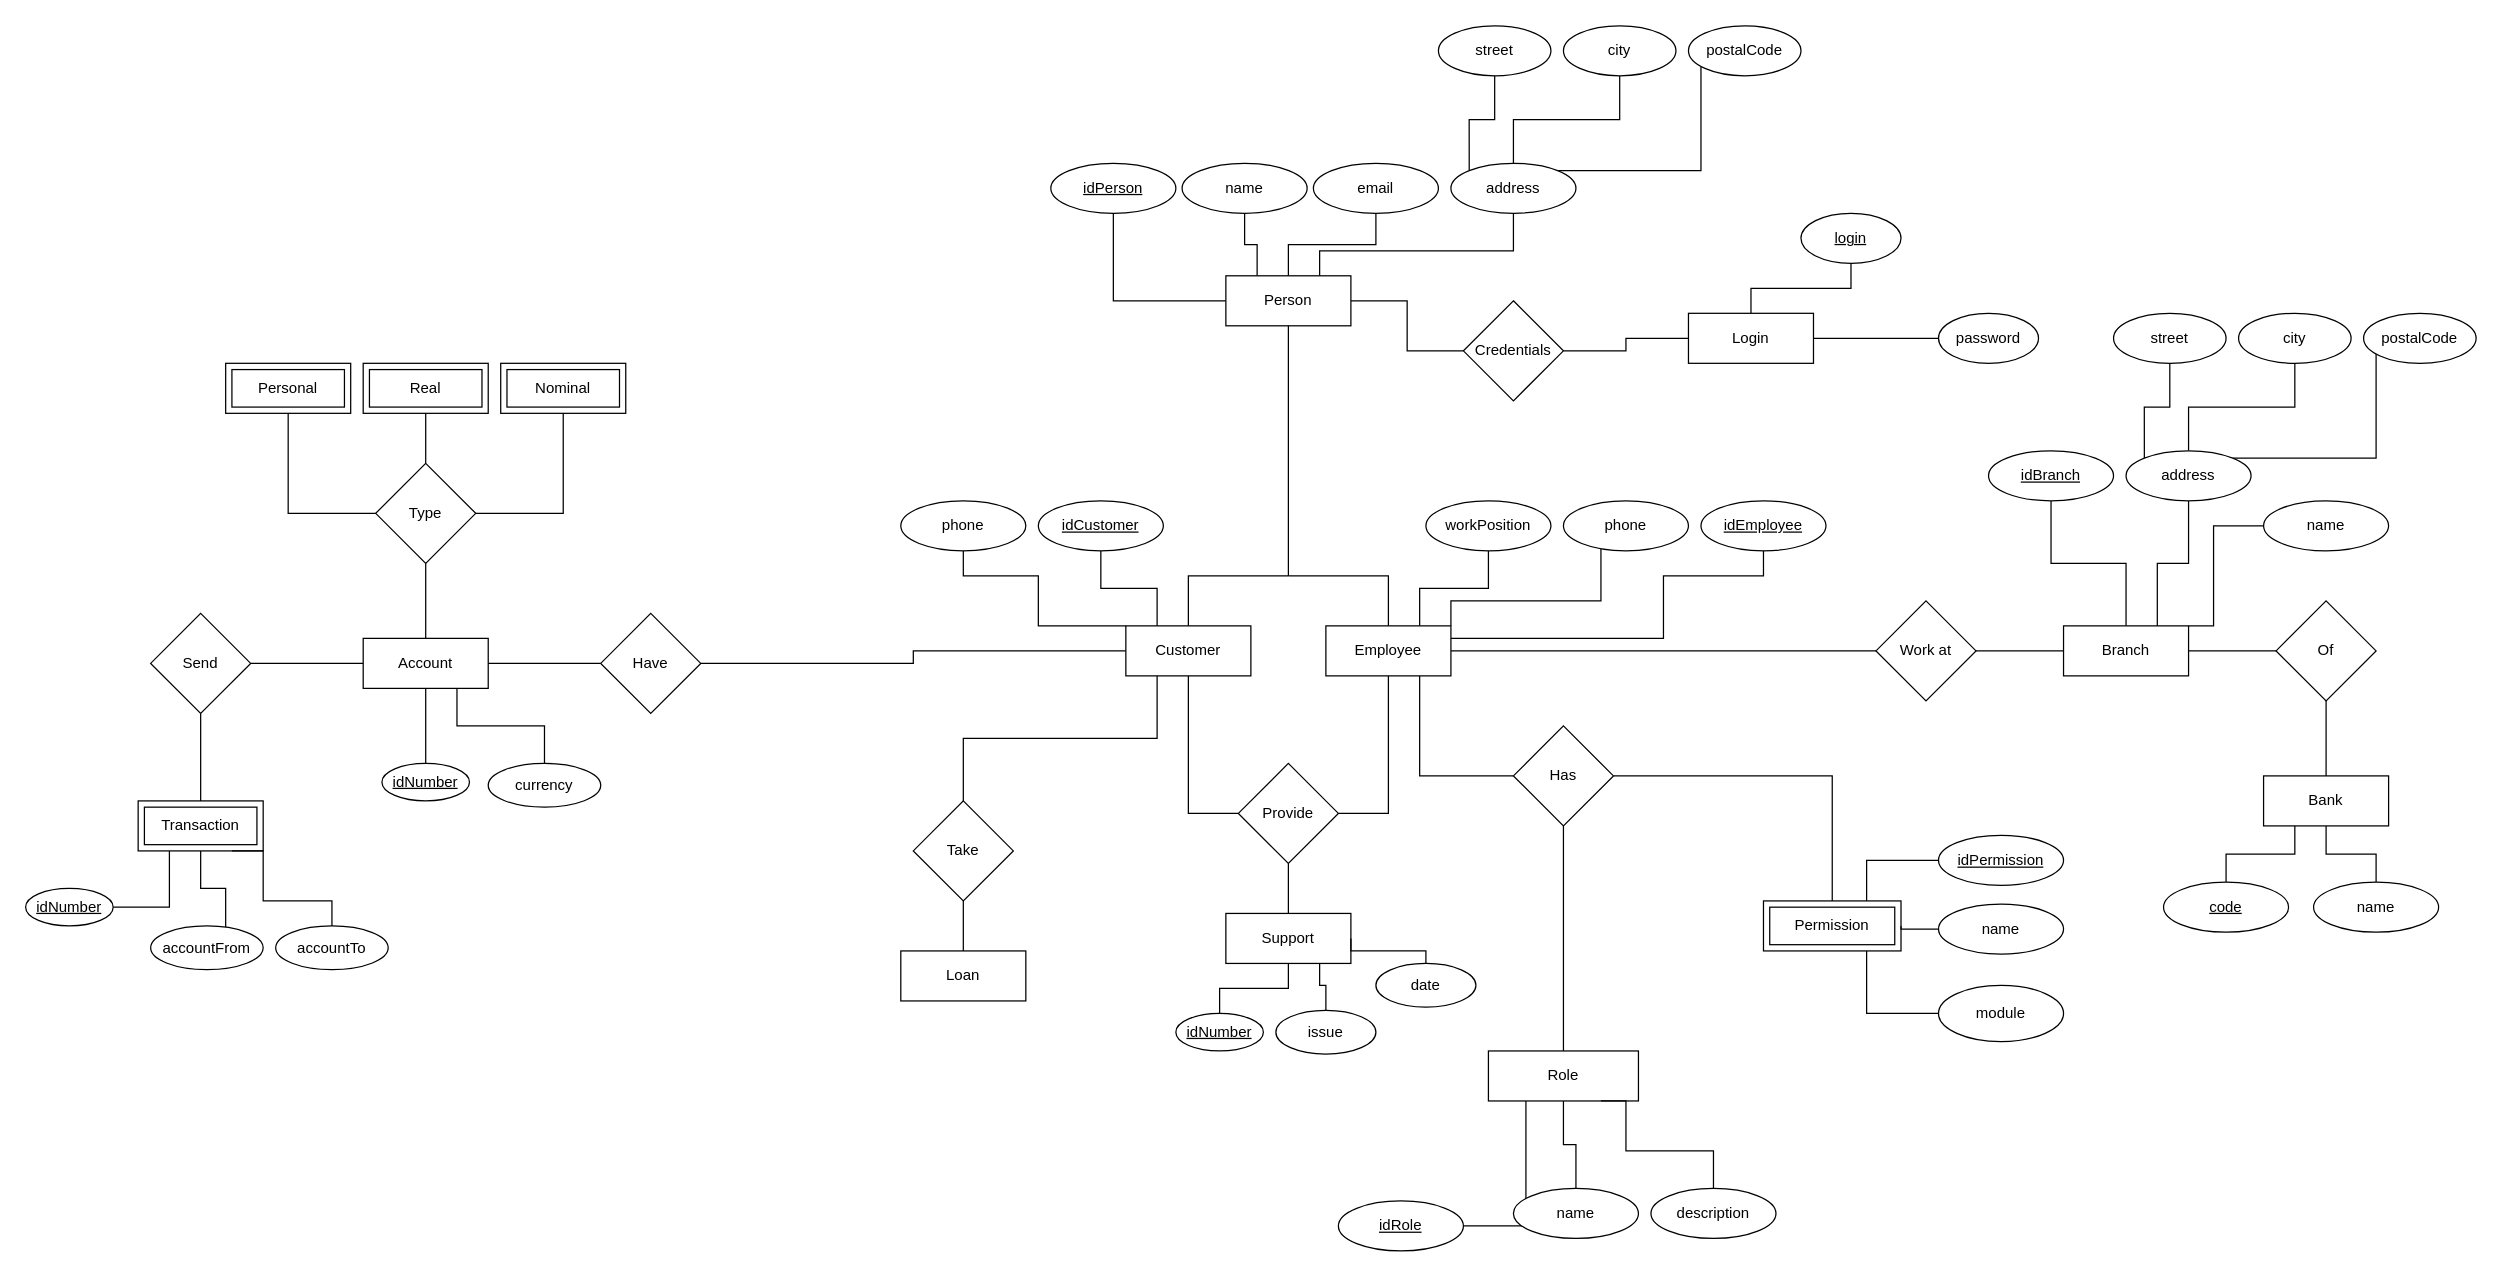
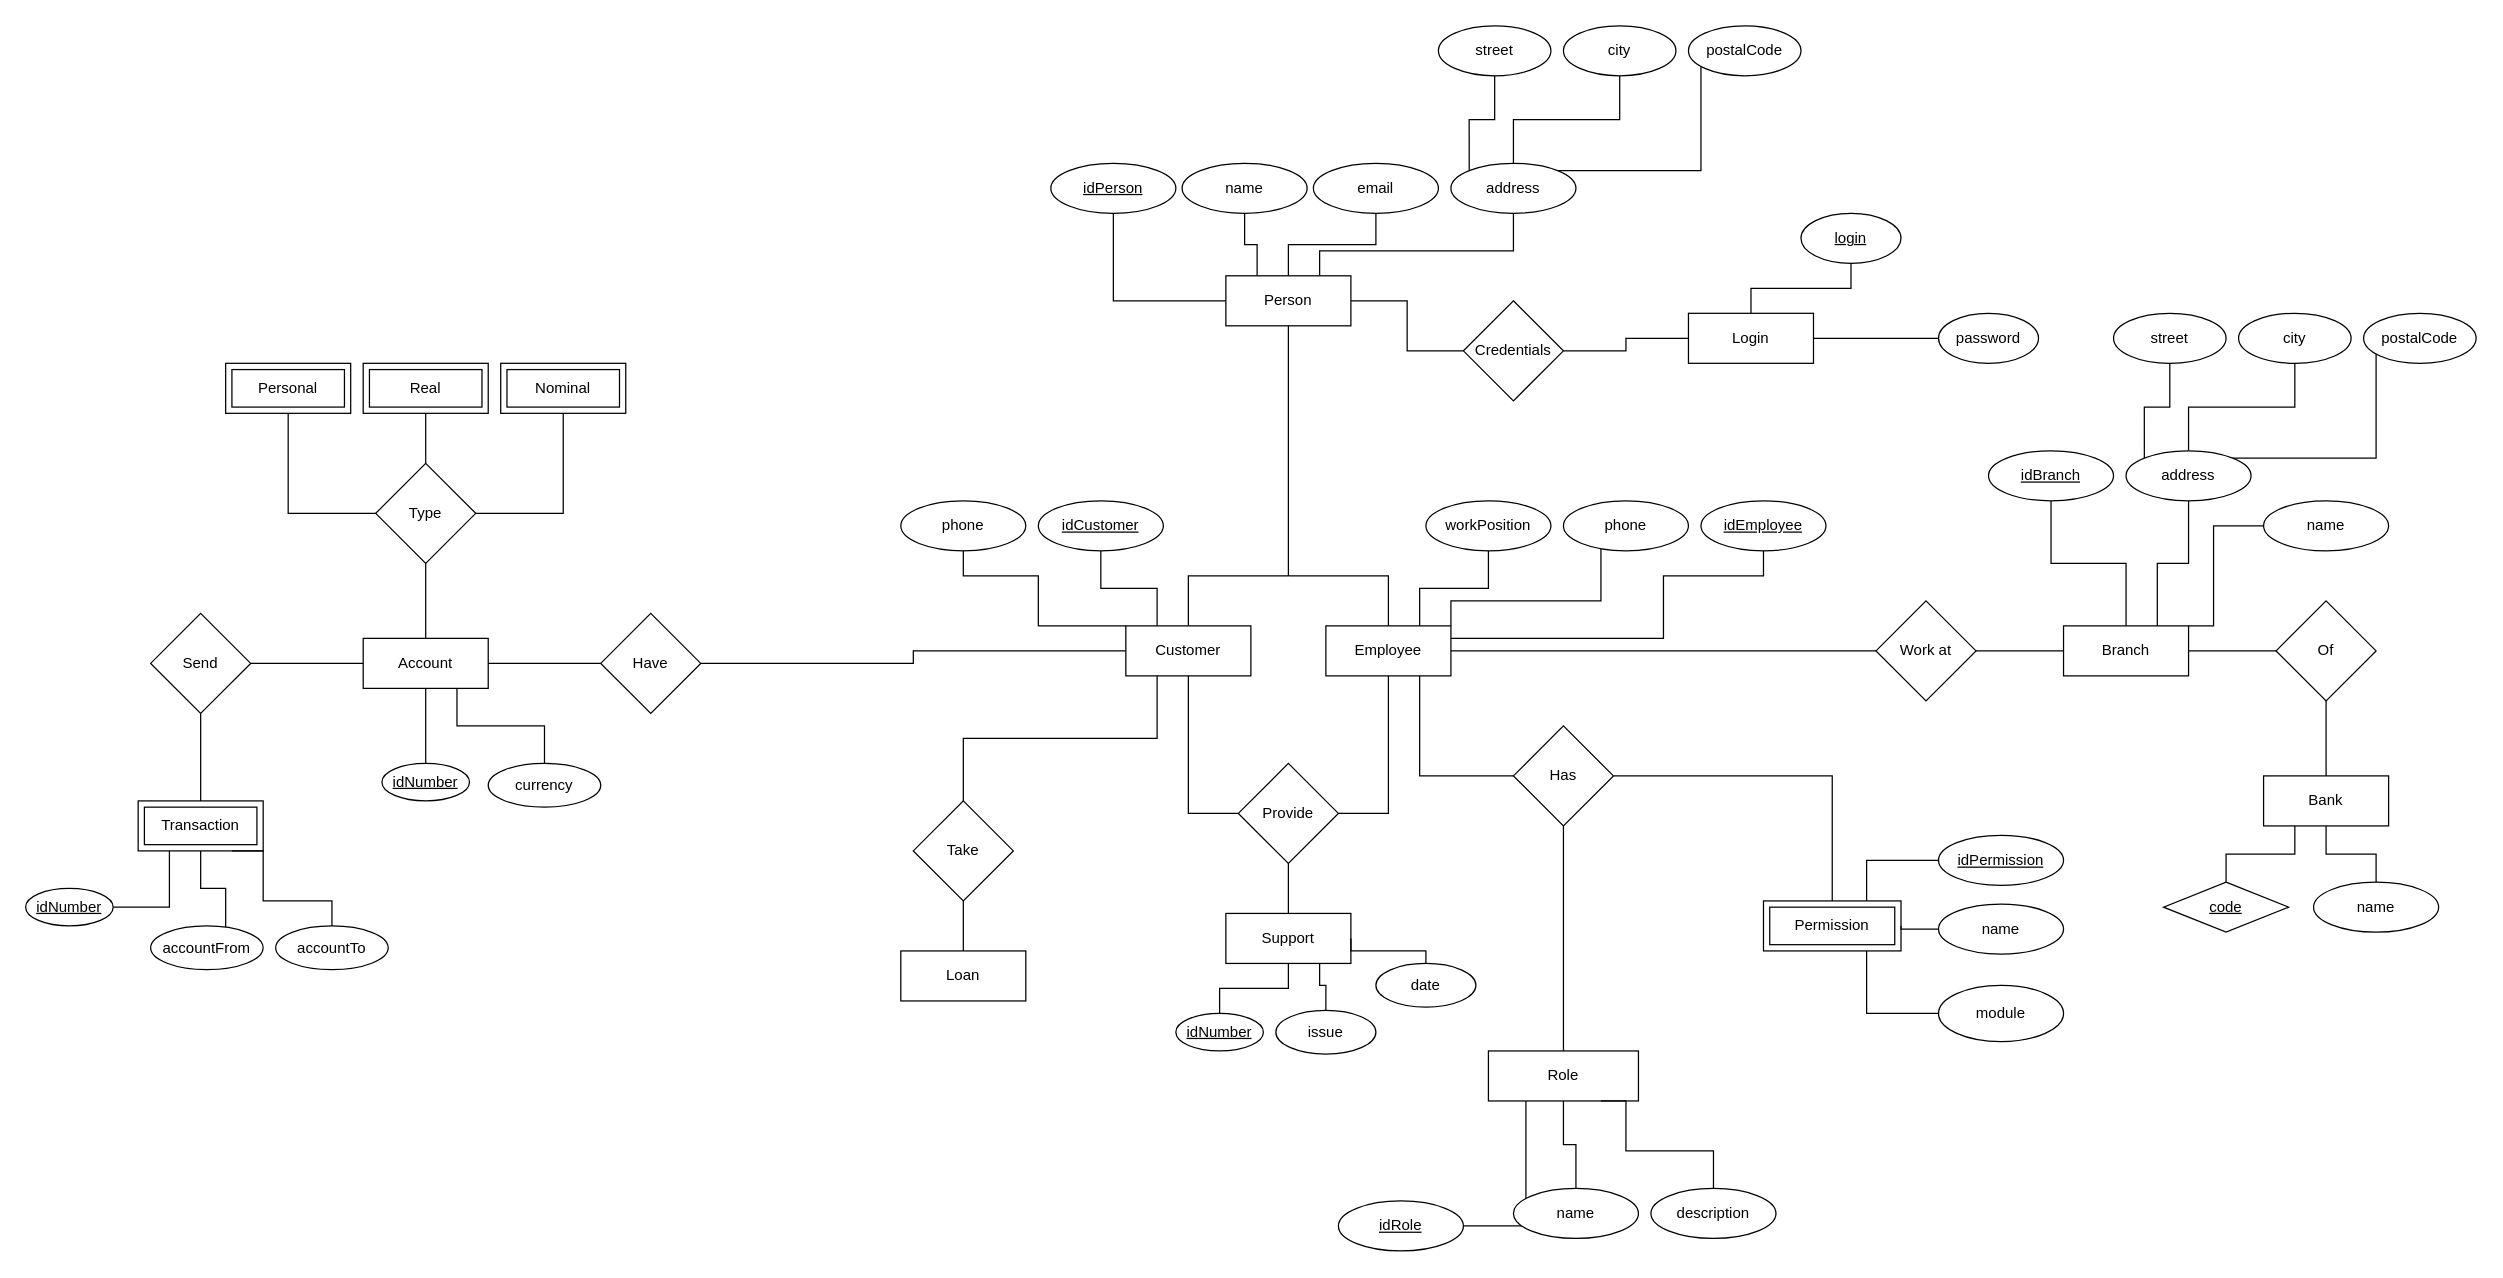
(2226, 907) -> (2226, 907)
